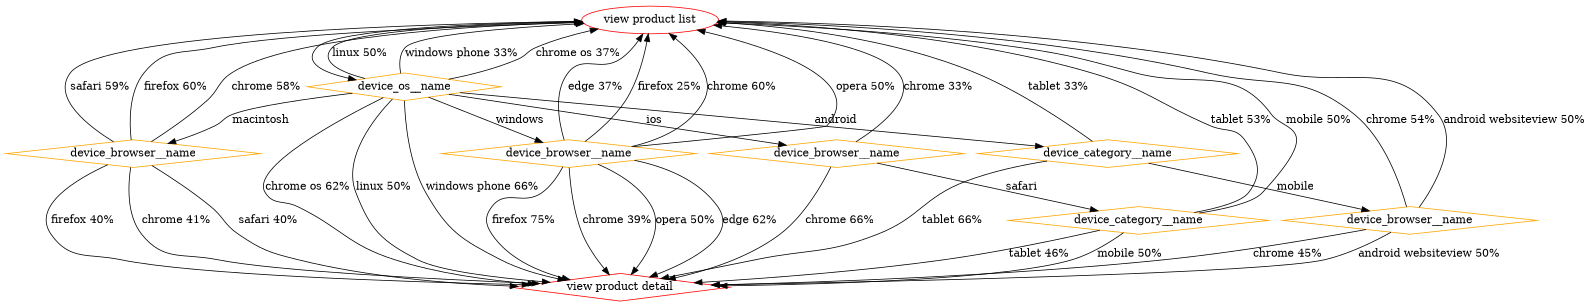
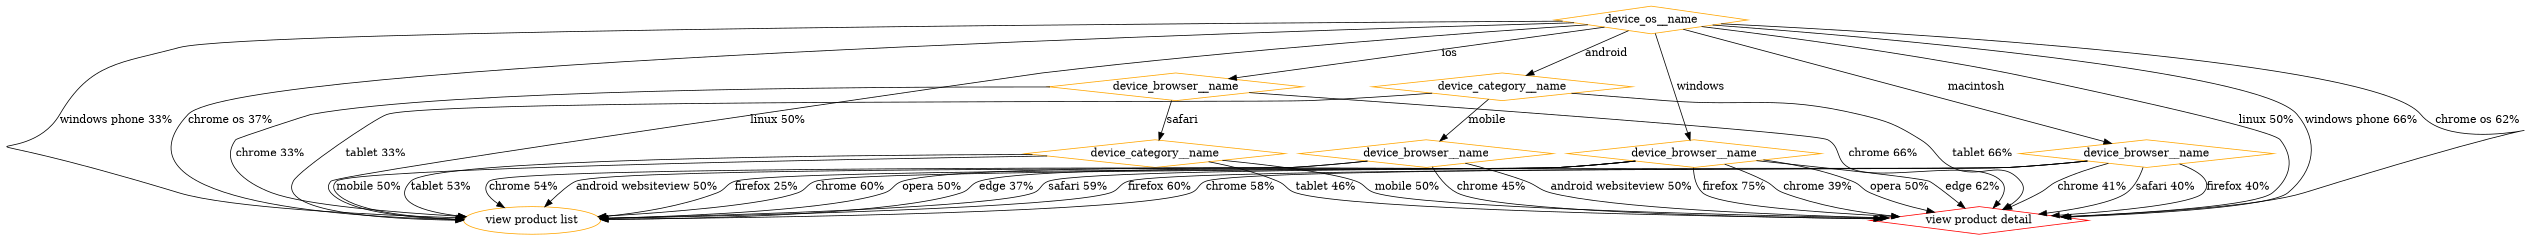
(650, 20) -> (532, 220)
(421, 28) -> none
